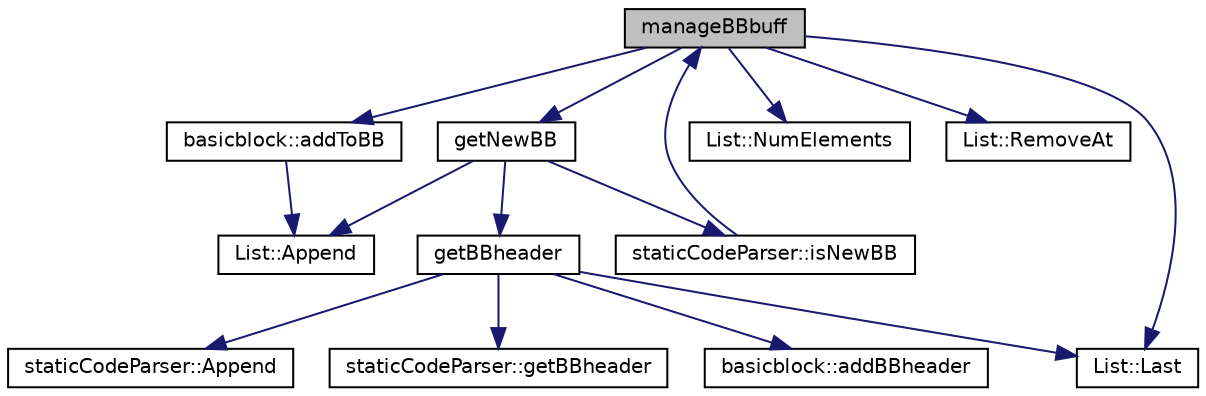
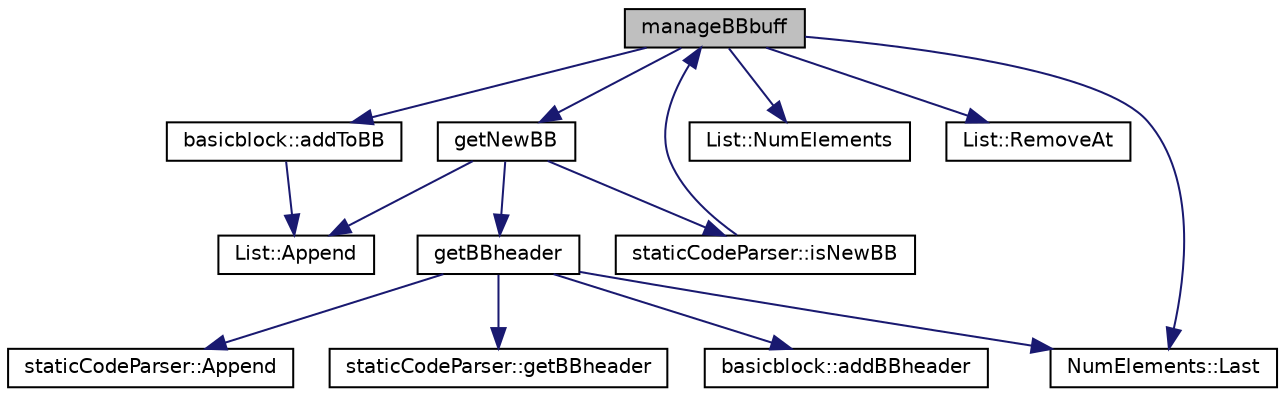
(1138, 368) -> (1164, 368)
